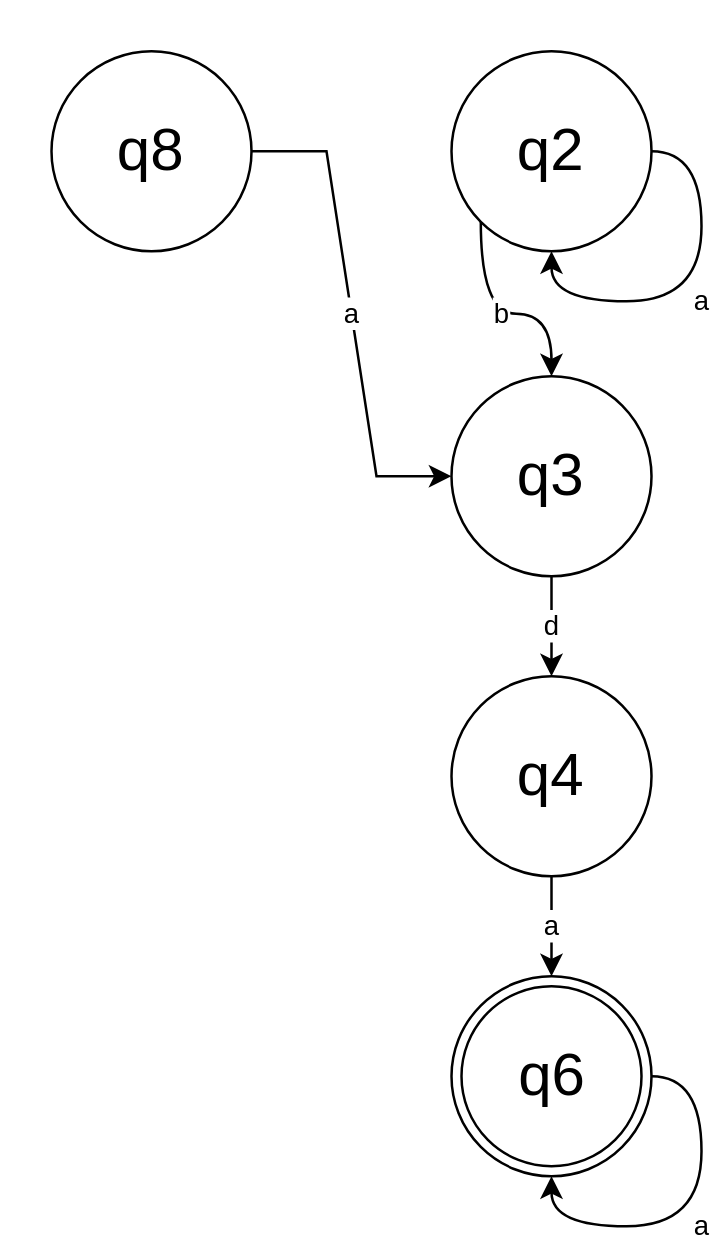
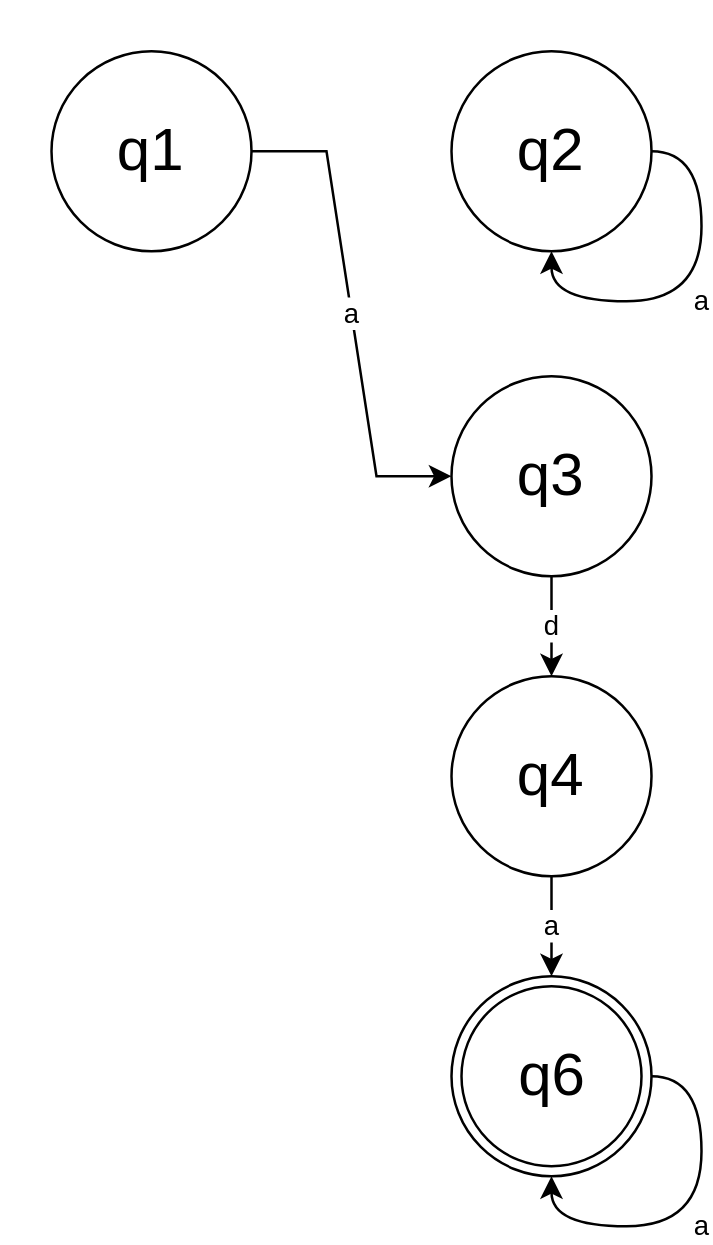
(151, 151) -> (151, 151)
(497, 304) -> none
